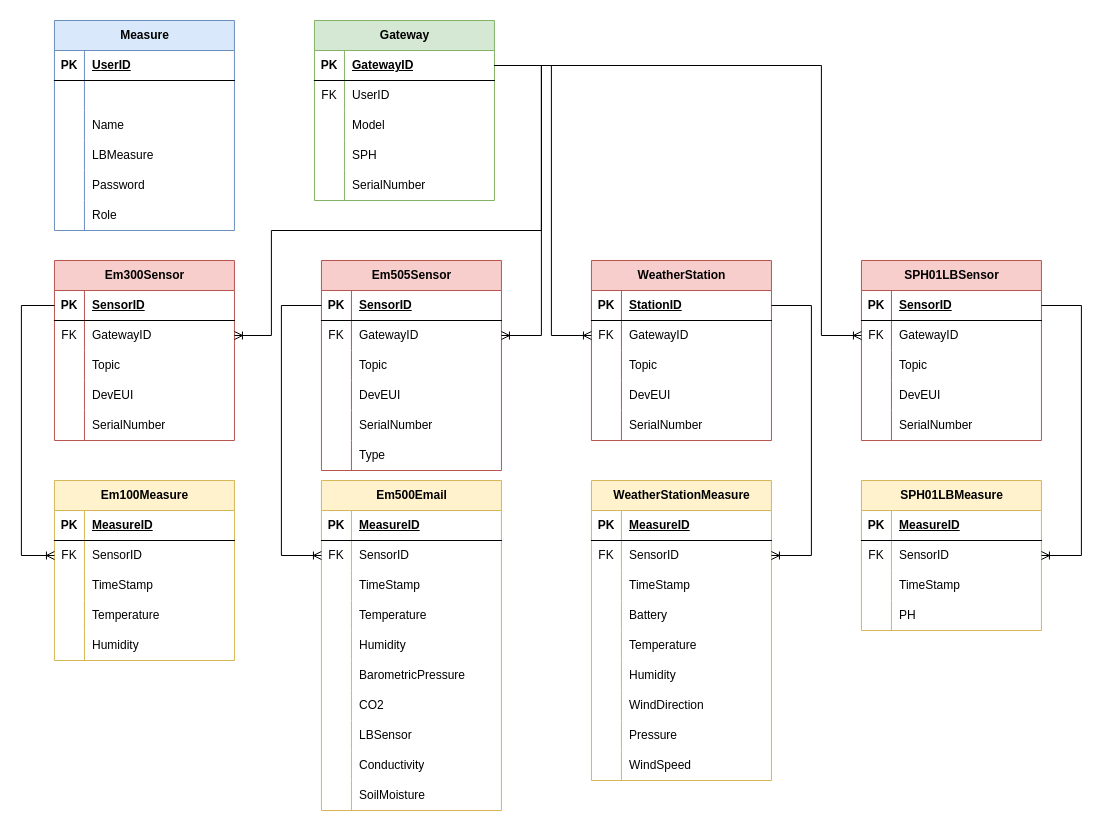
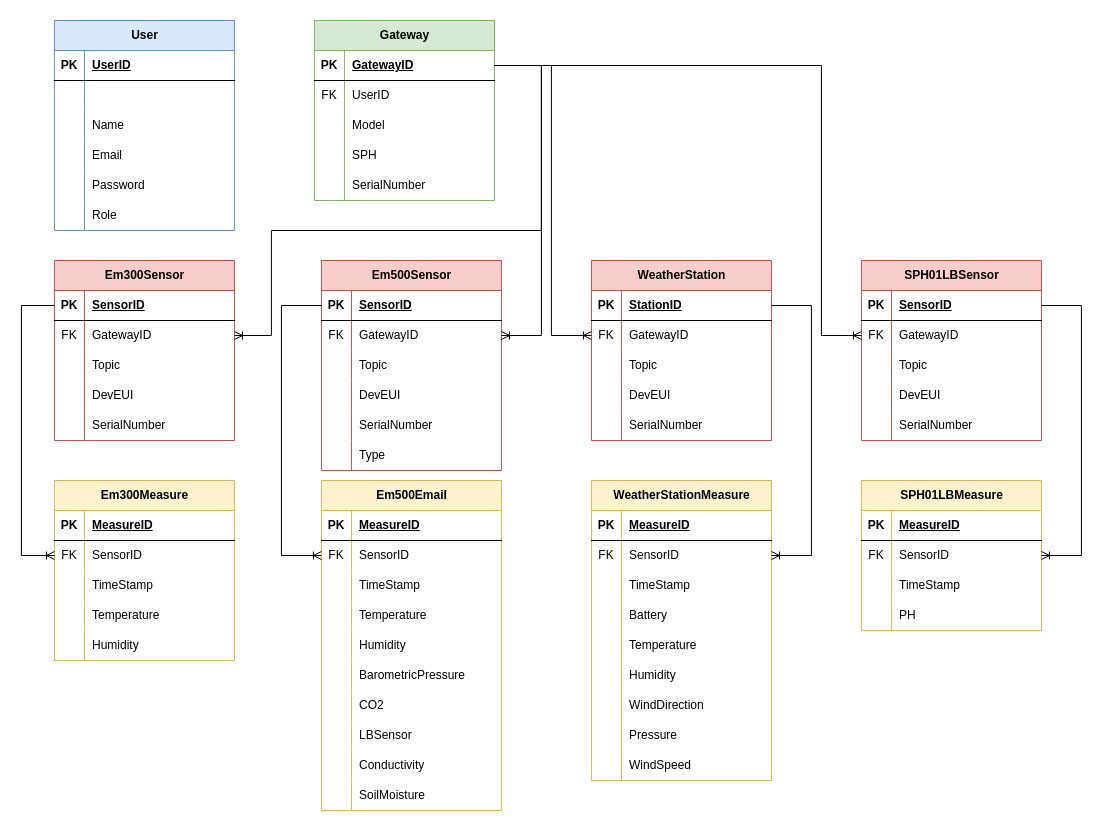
(145, 36) -> (145, 36)
(123, 156) -> (106, 156)
(412, 276) -> (412, 276)
(145, 496) -> (145, 496)
